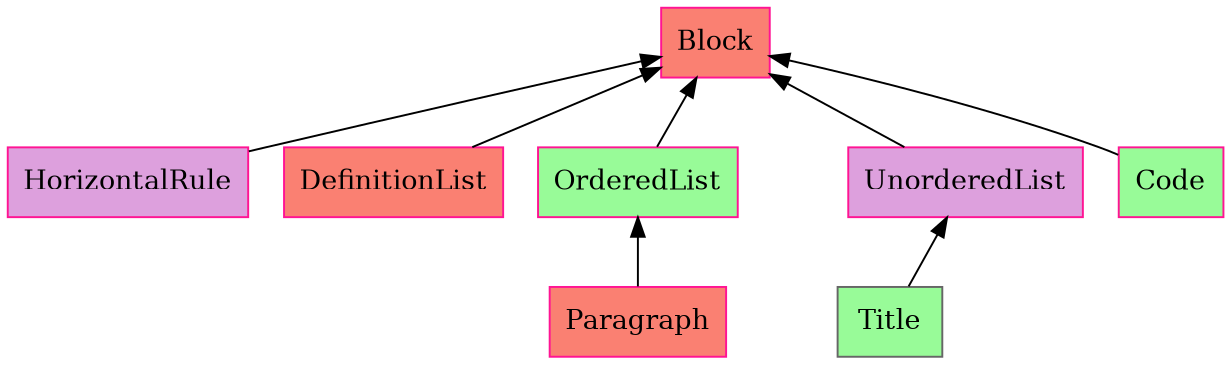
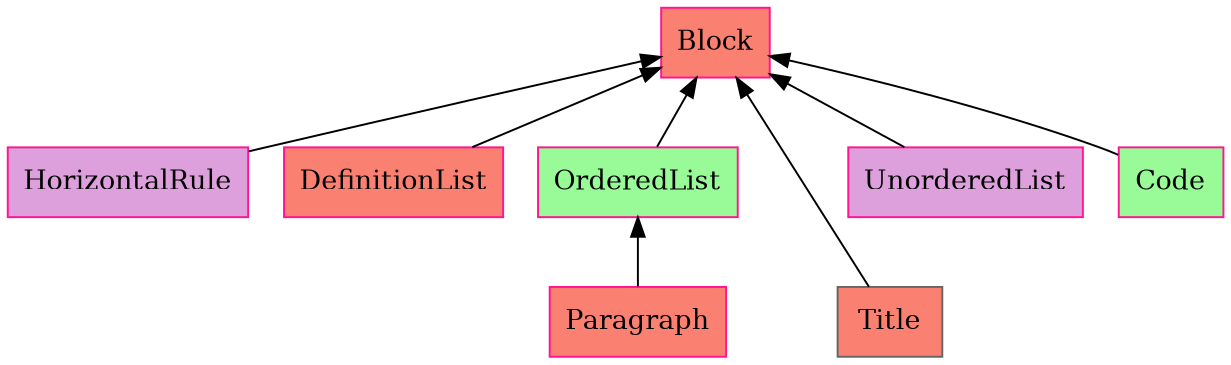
(923, 260) -> (808, 191)
(890, 322) -> (890, 322)
